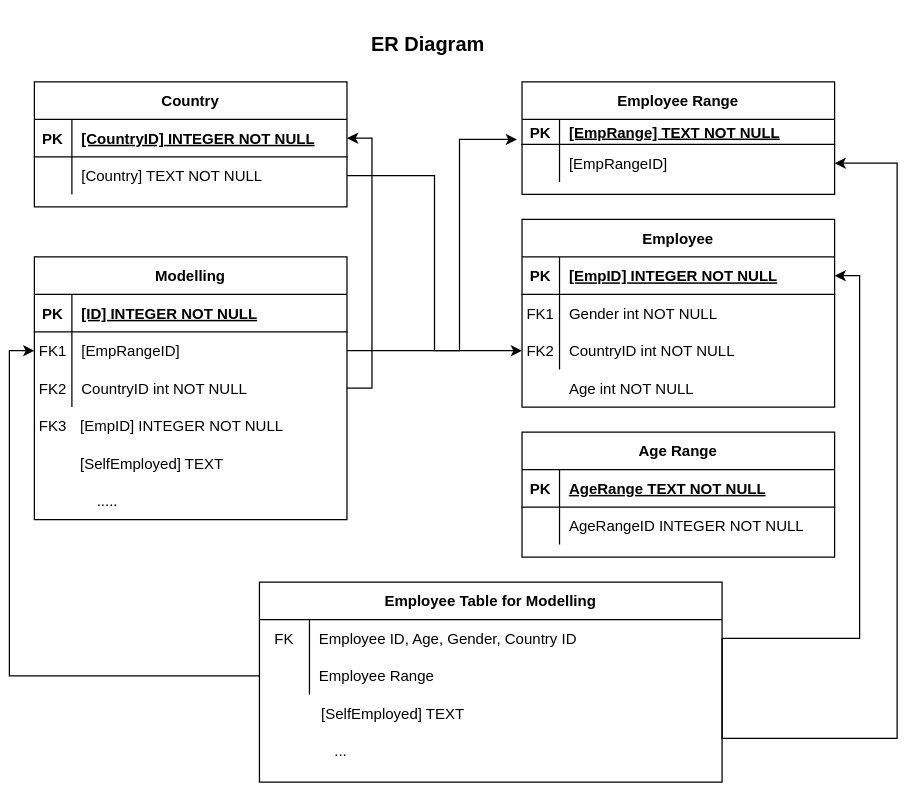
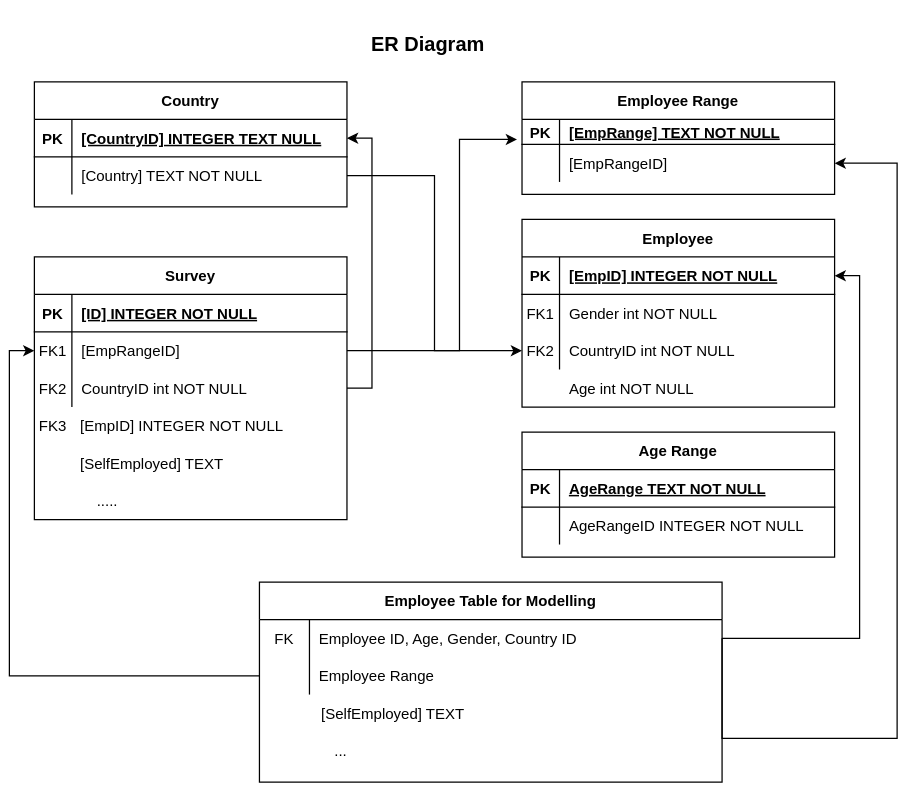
(193, 139) -> (197, 139)
(190, 276) -> (190, 276)
